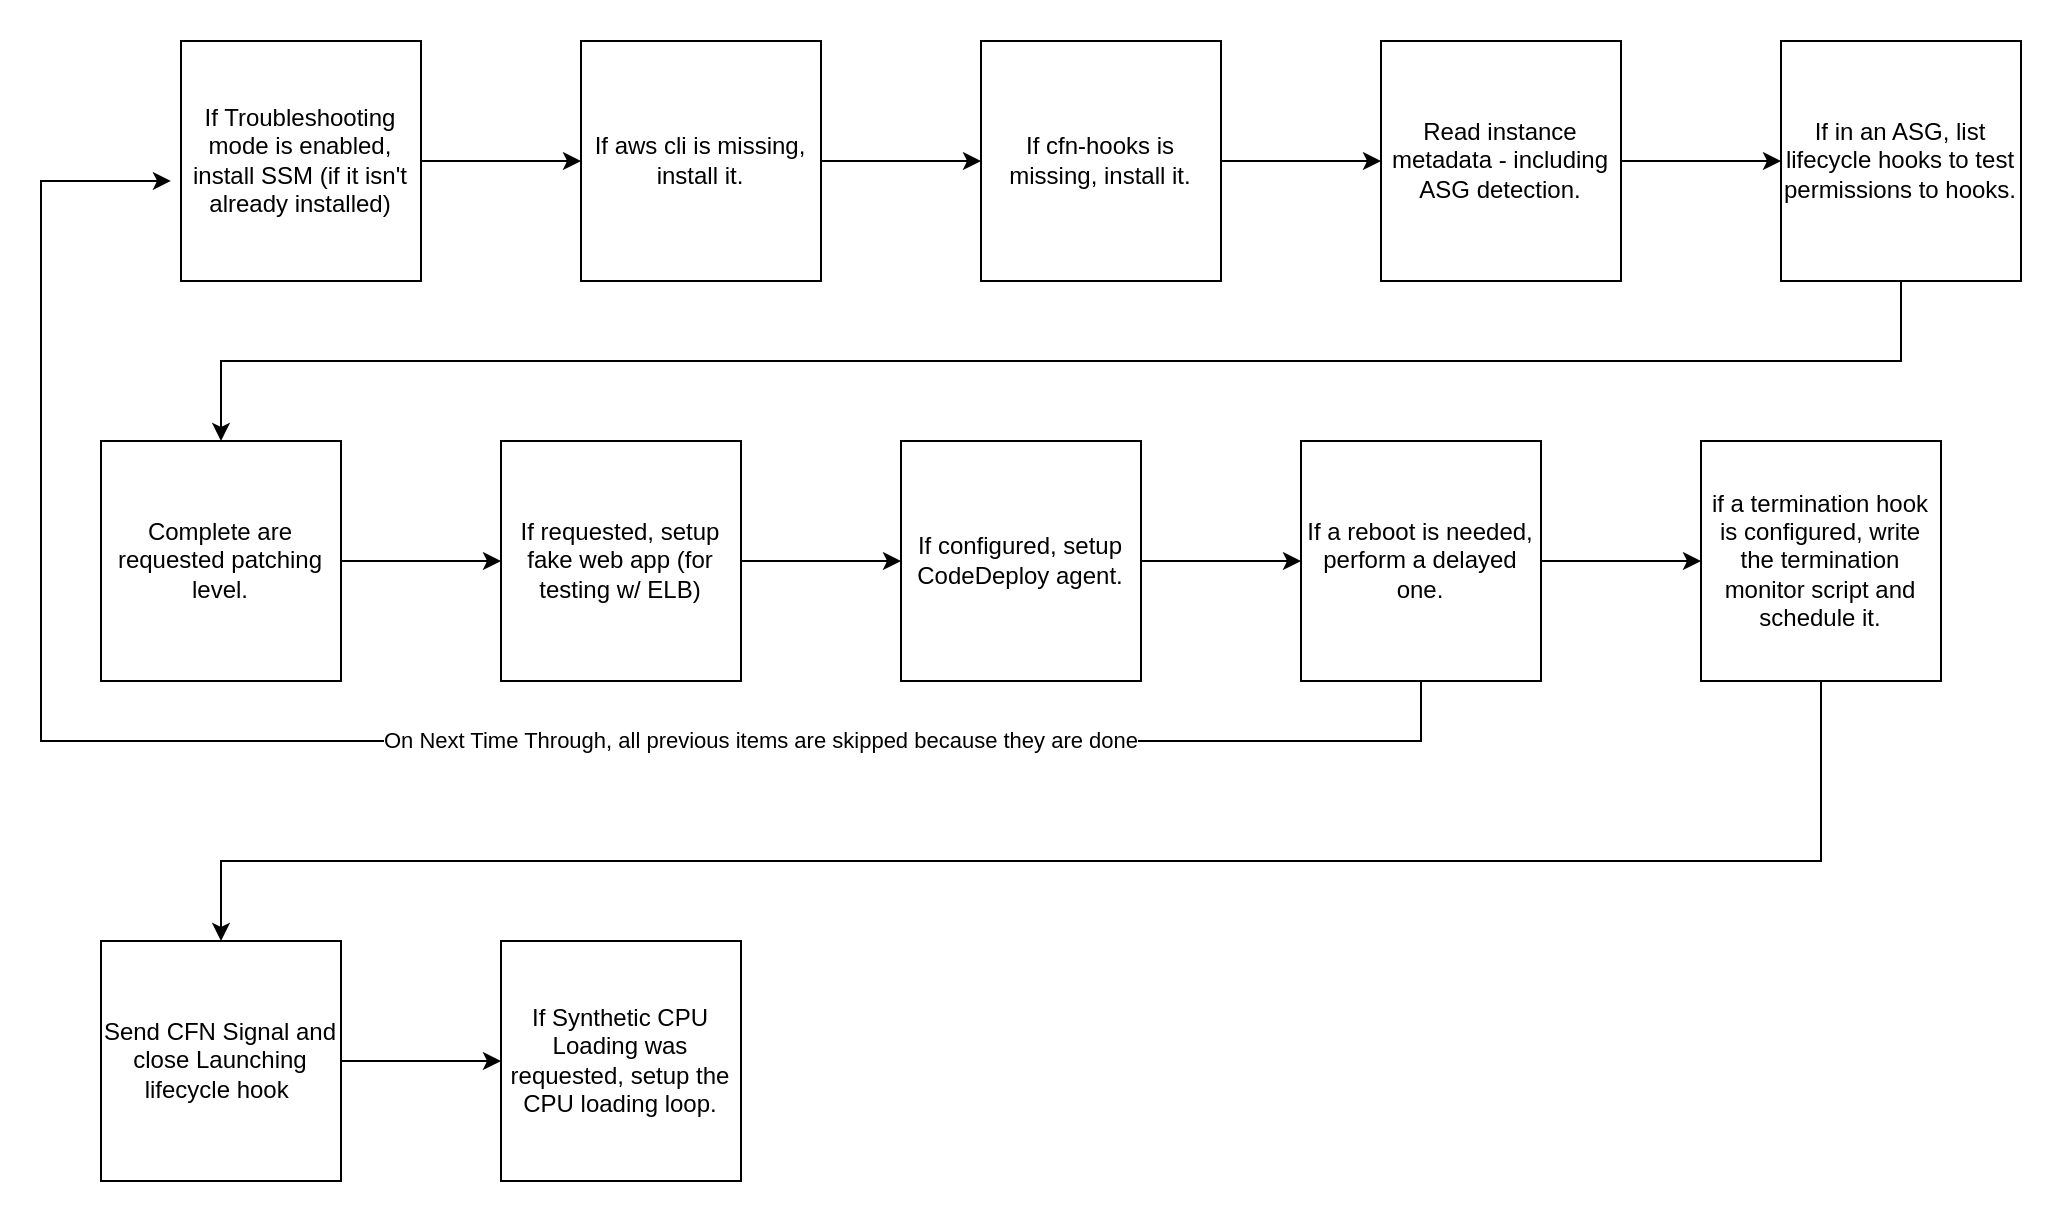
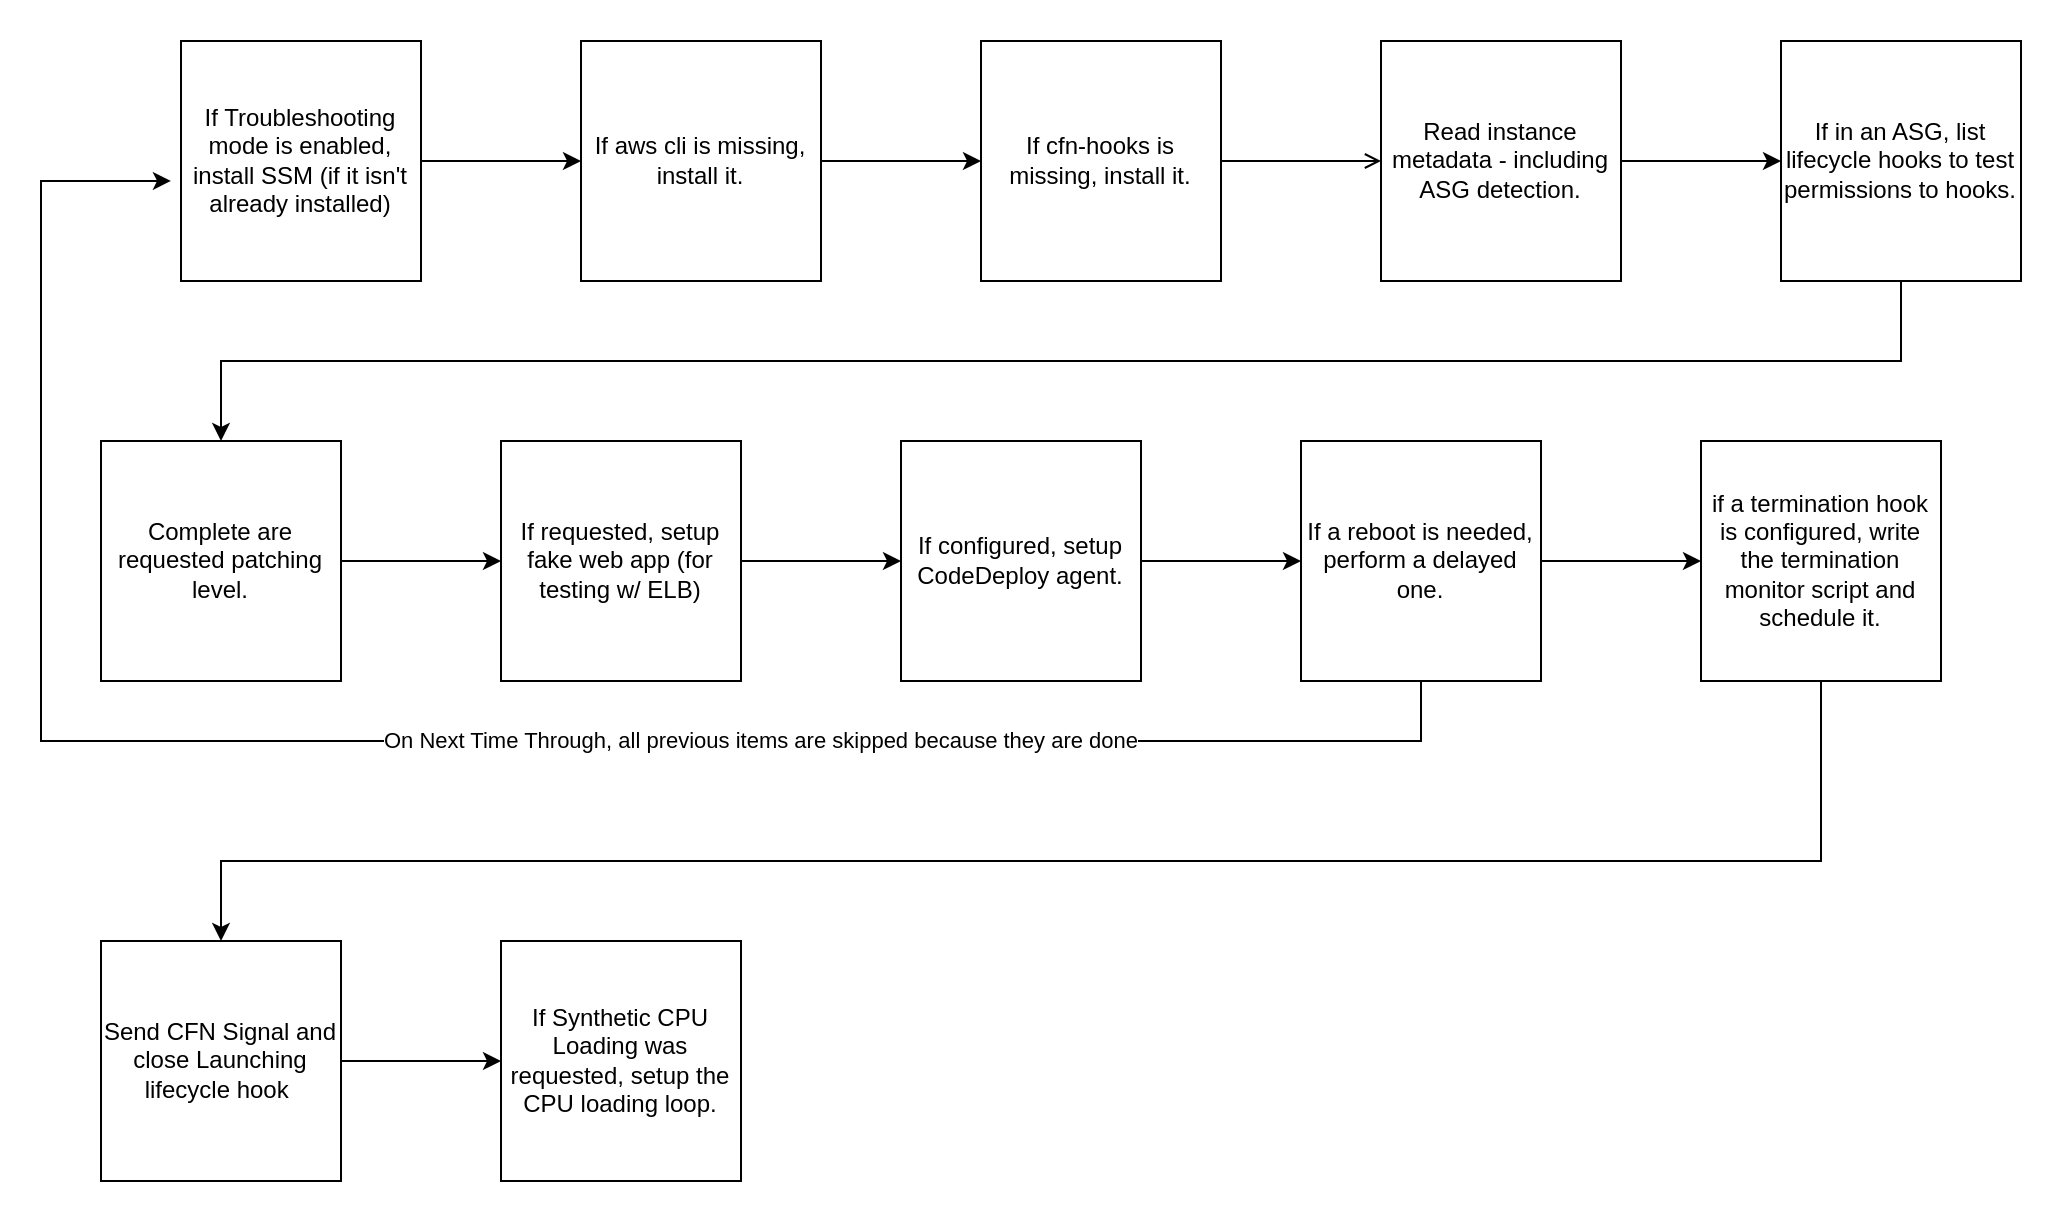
(1366, 161) -> (1368, 161)
